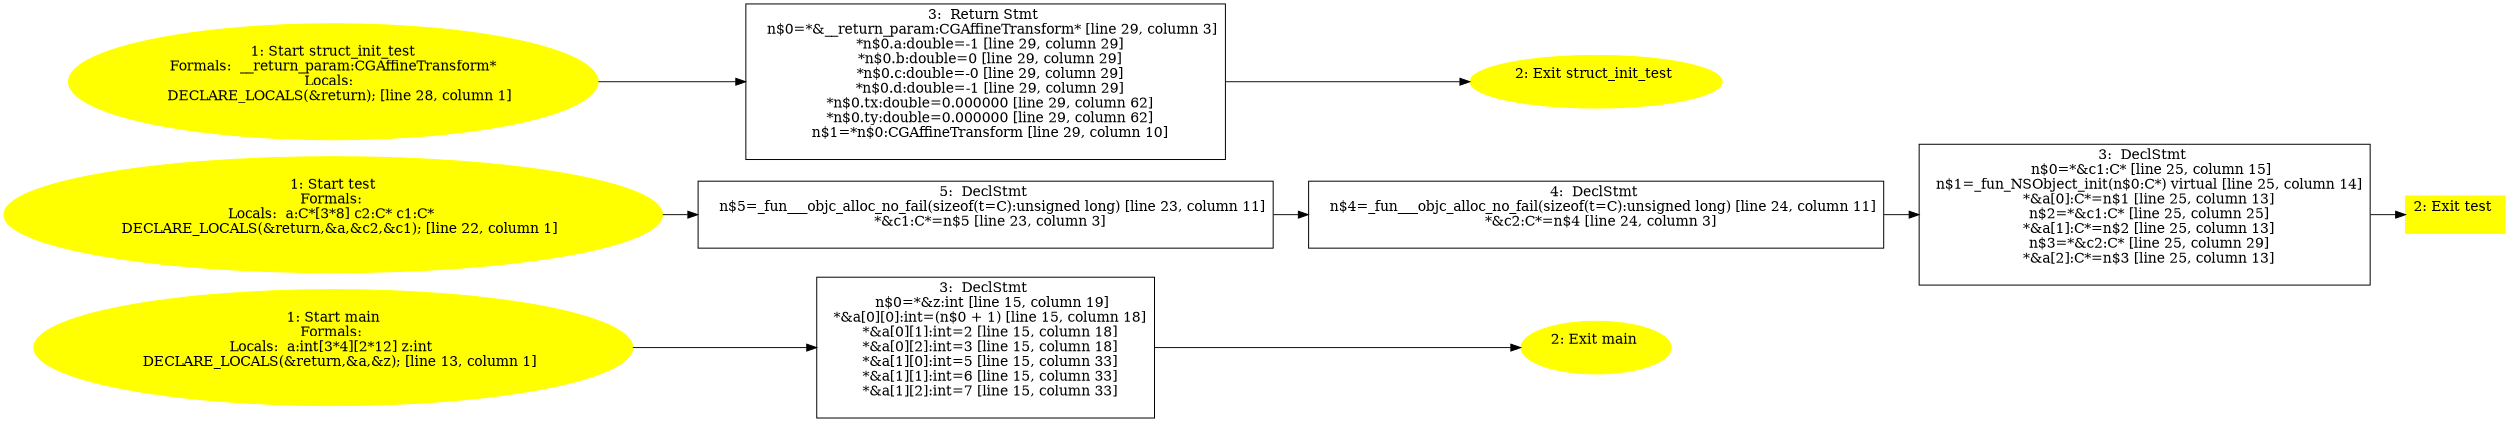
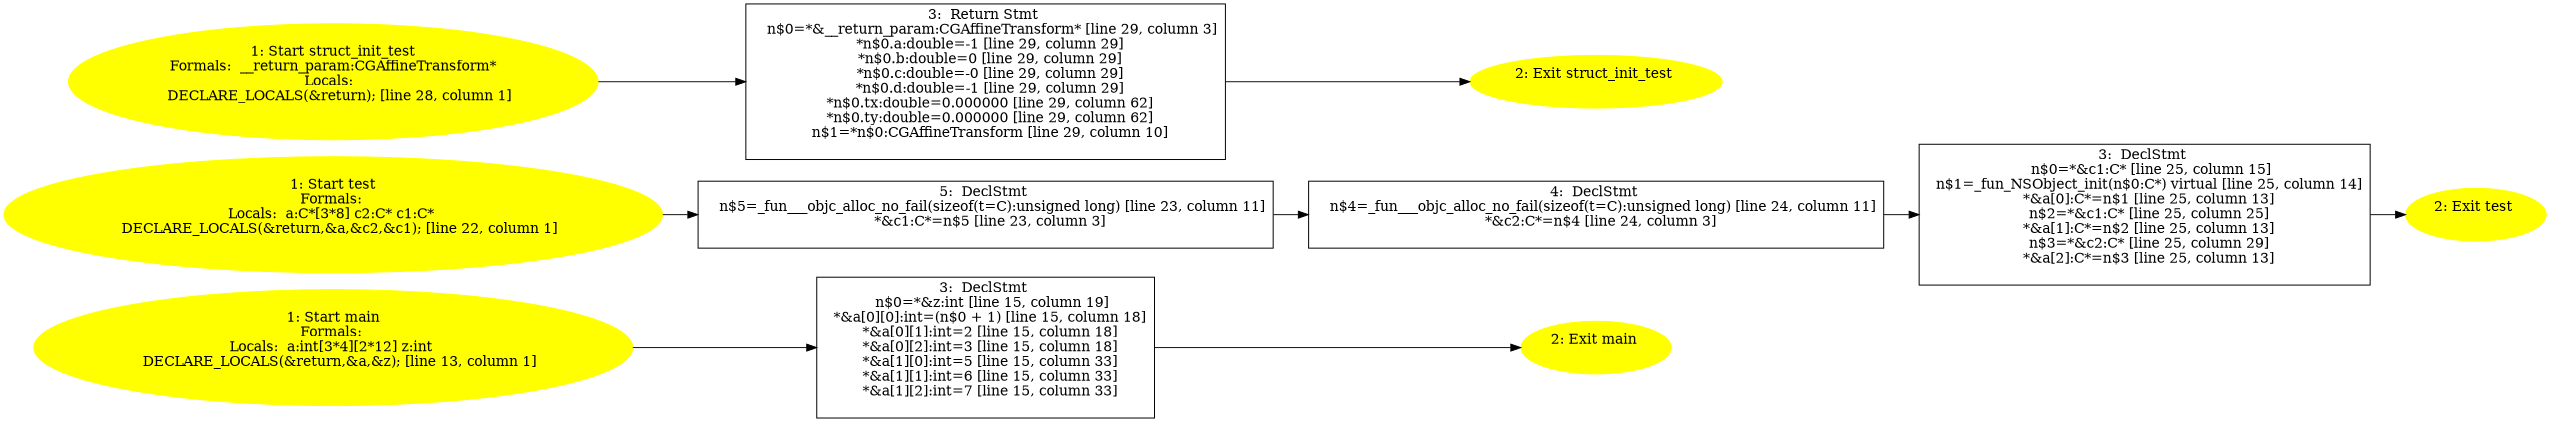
(2455, 215) -> (2476, 215)
